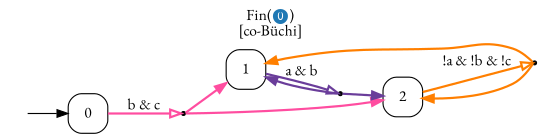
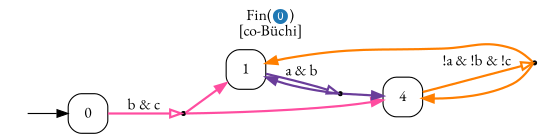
(403, 97) -> (403, 97)
